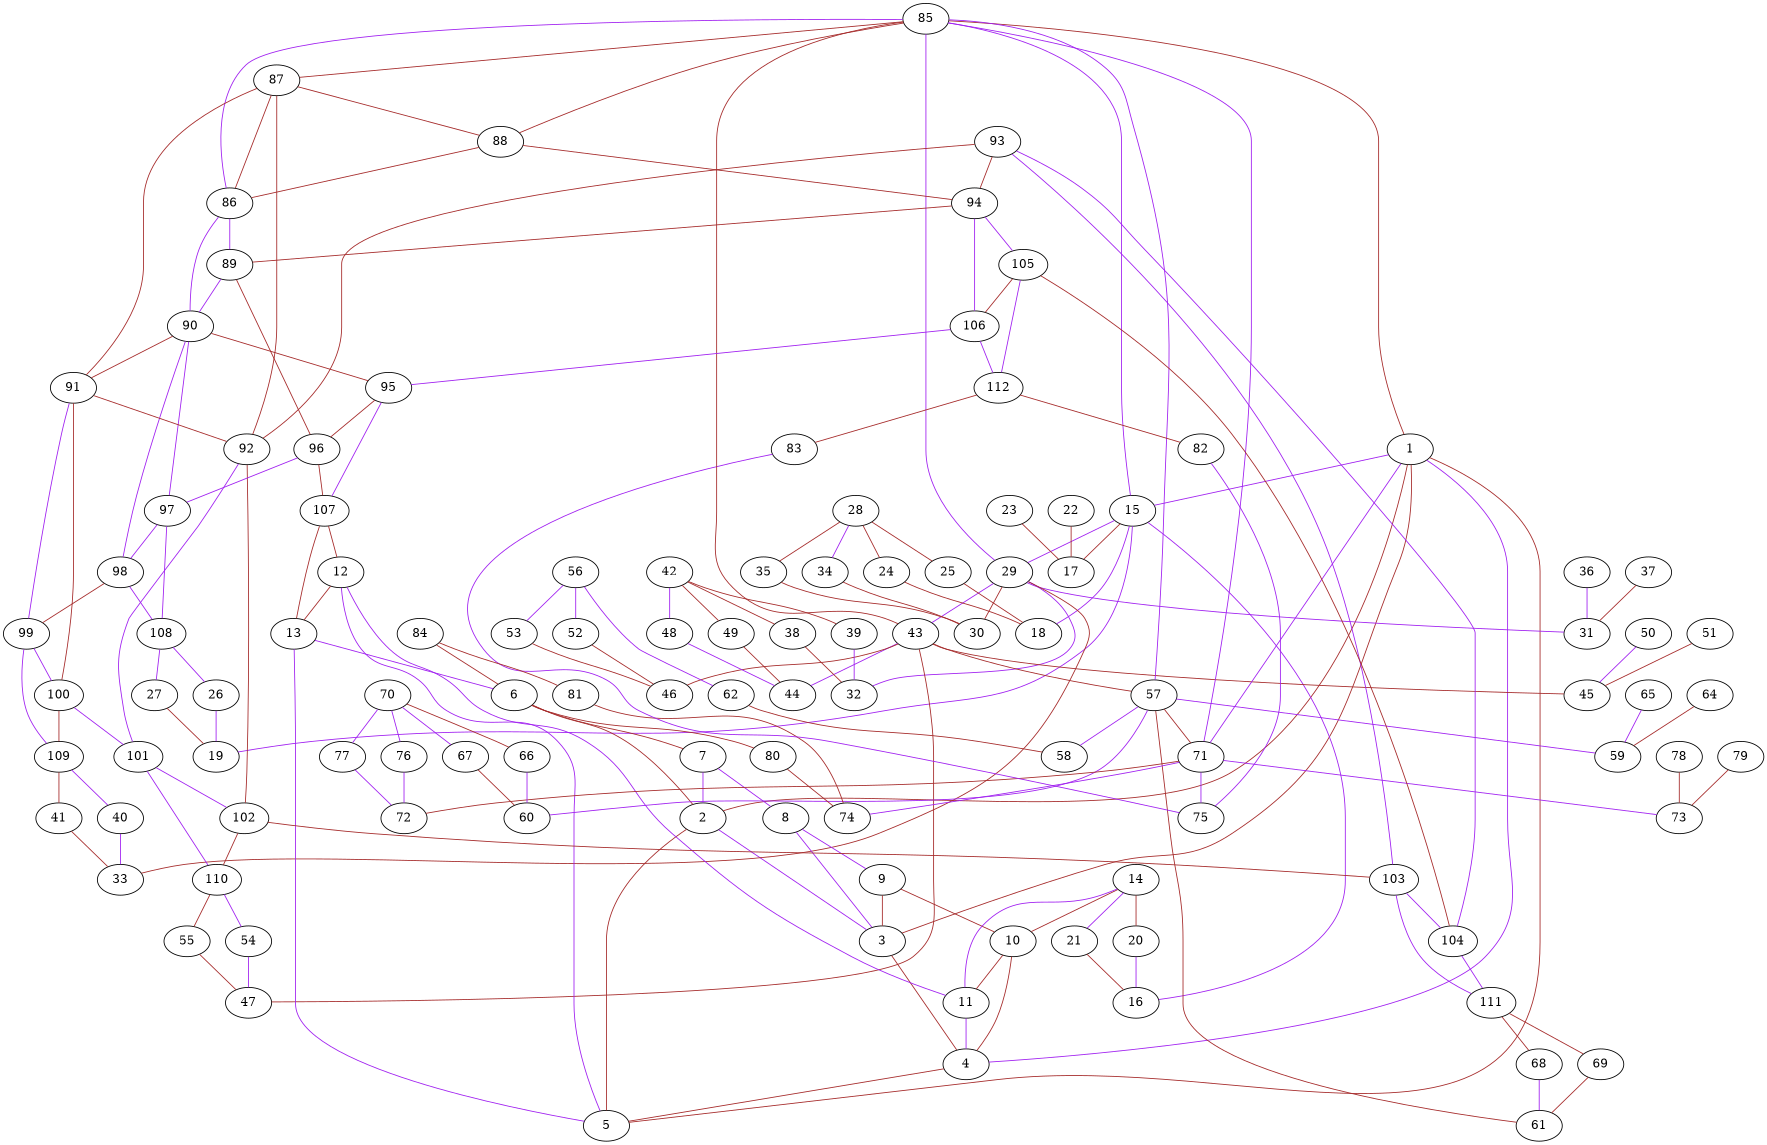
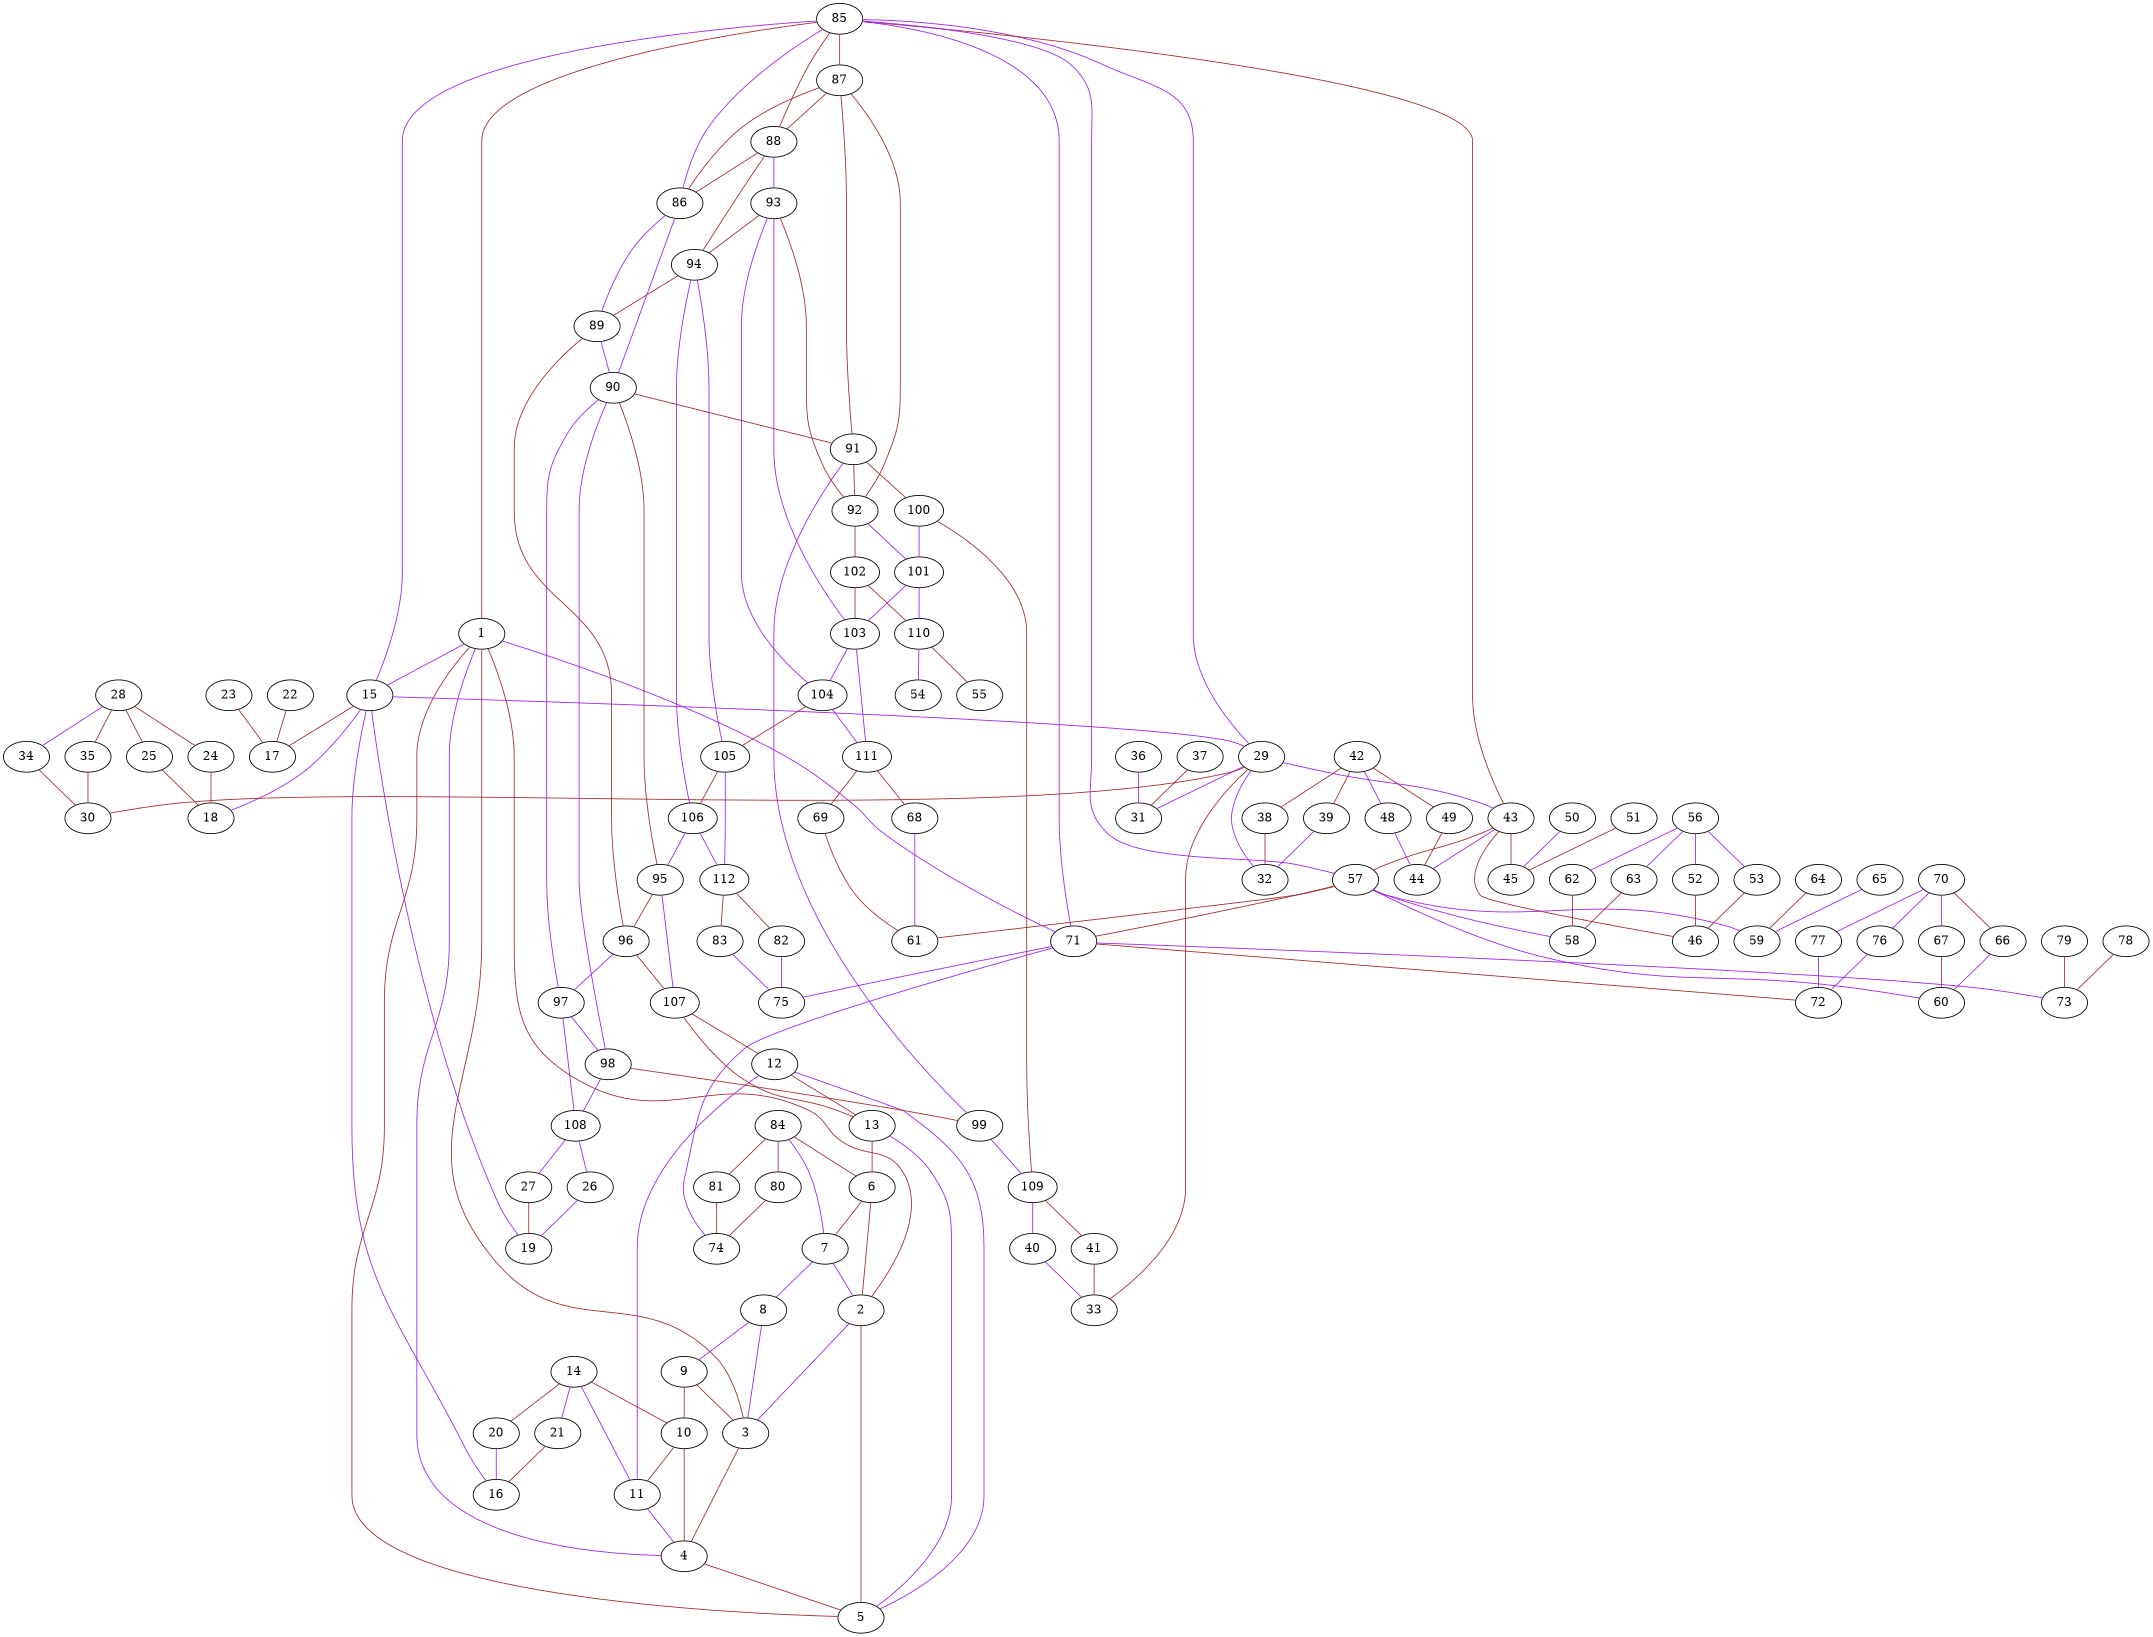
none -> (774, 173)
(400, 663) -> (872, 1158)
(43, 665) -> none
(642, 728) -> (778, 1157)
(191, 788) -> (883, 607)
none -> (1634, 880)
(249, 1003) -> none
none -> (813, 1184)
